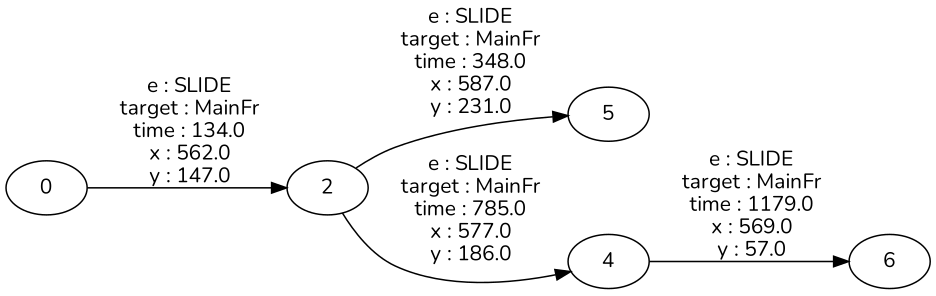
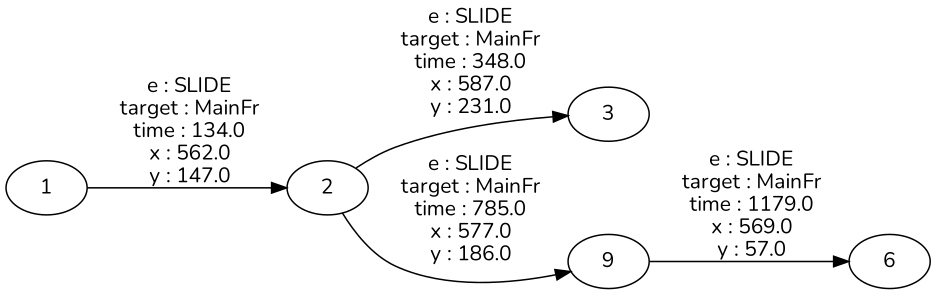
(609, 114) -> (609, 114)
(47, 188) -> (47, 188)
(609, 261) -> (609, 261)
